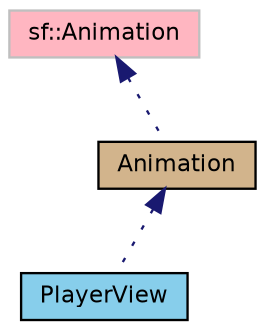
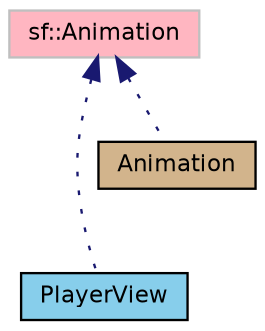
(135, 241) -> (78, 177)
